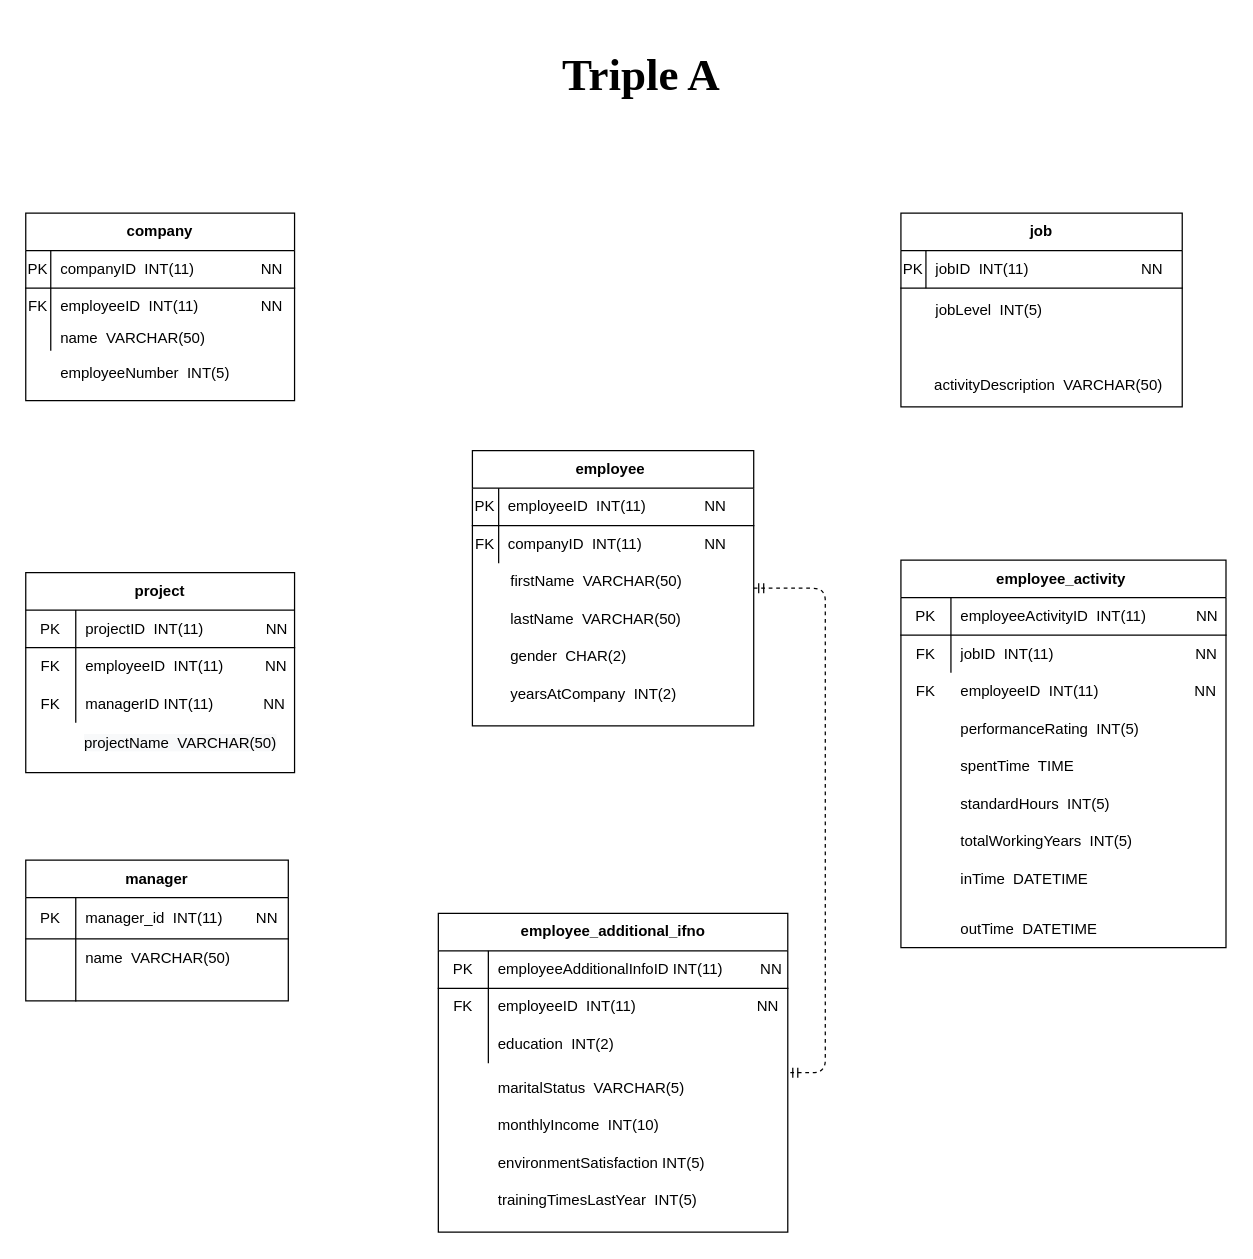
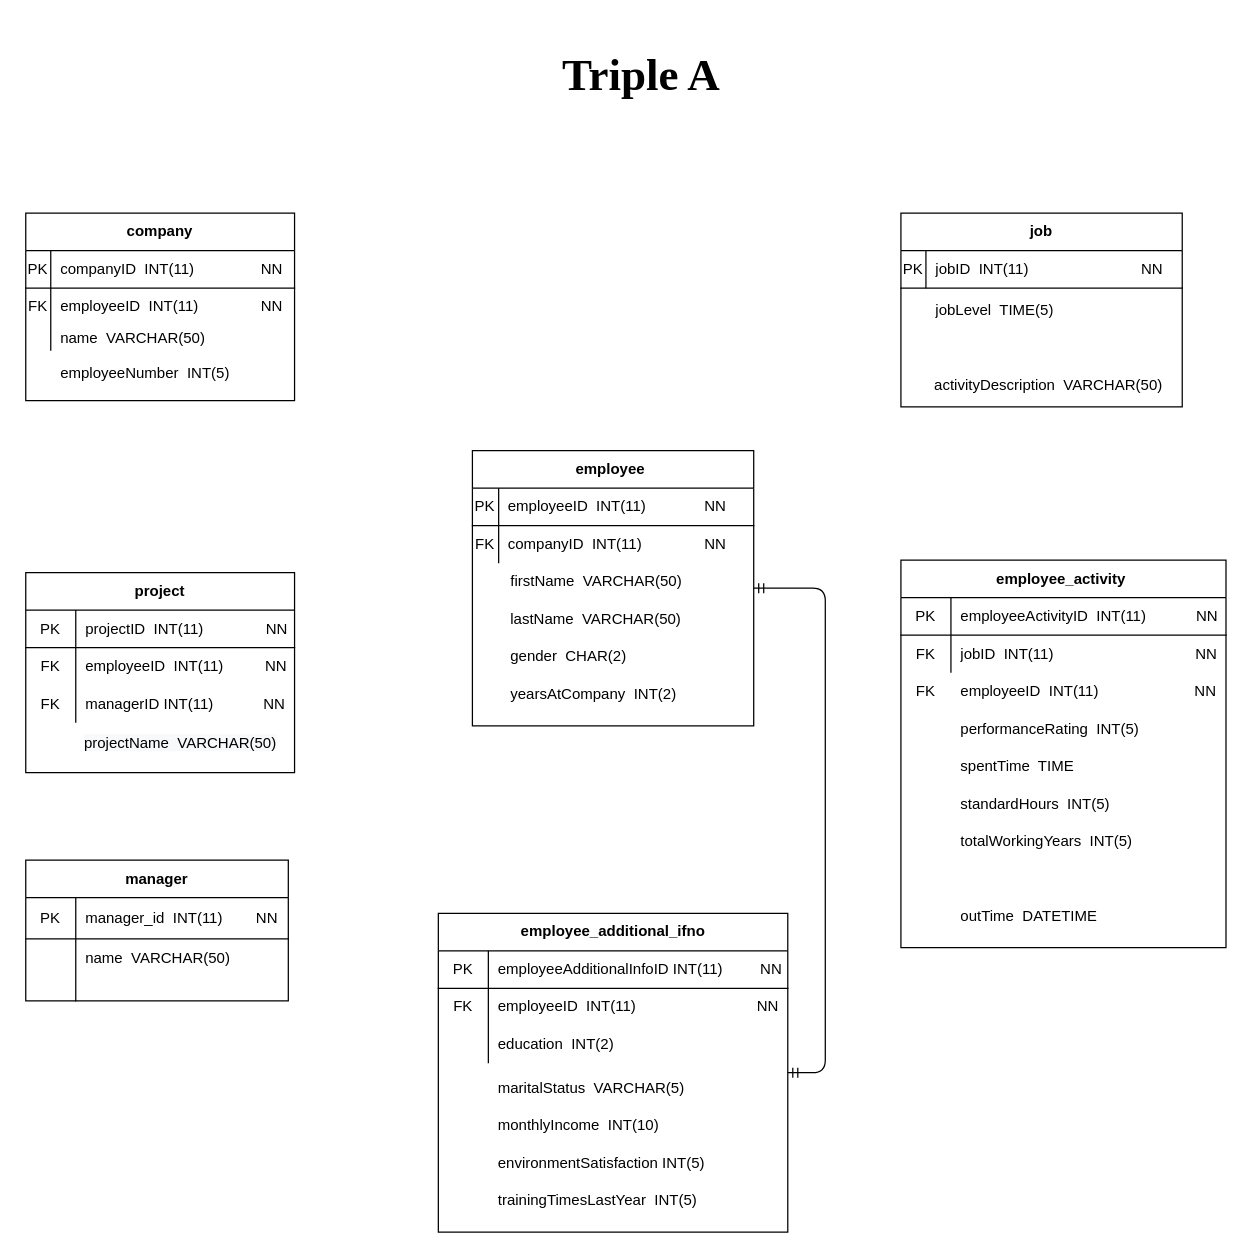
(999, 311) -> (1003, 311)
(825, 814) -> (825, 814)
(1051, 879) -> none
(1051, 929) -> (1051, 916)
